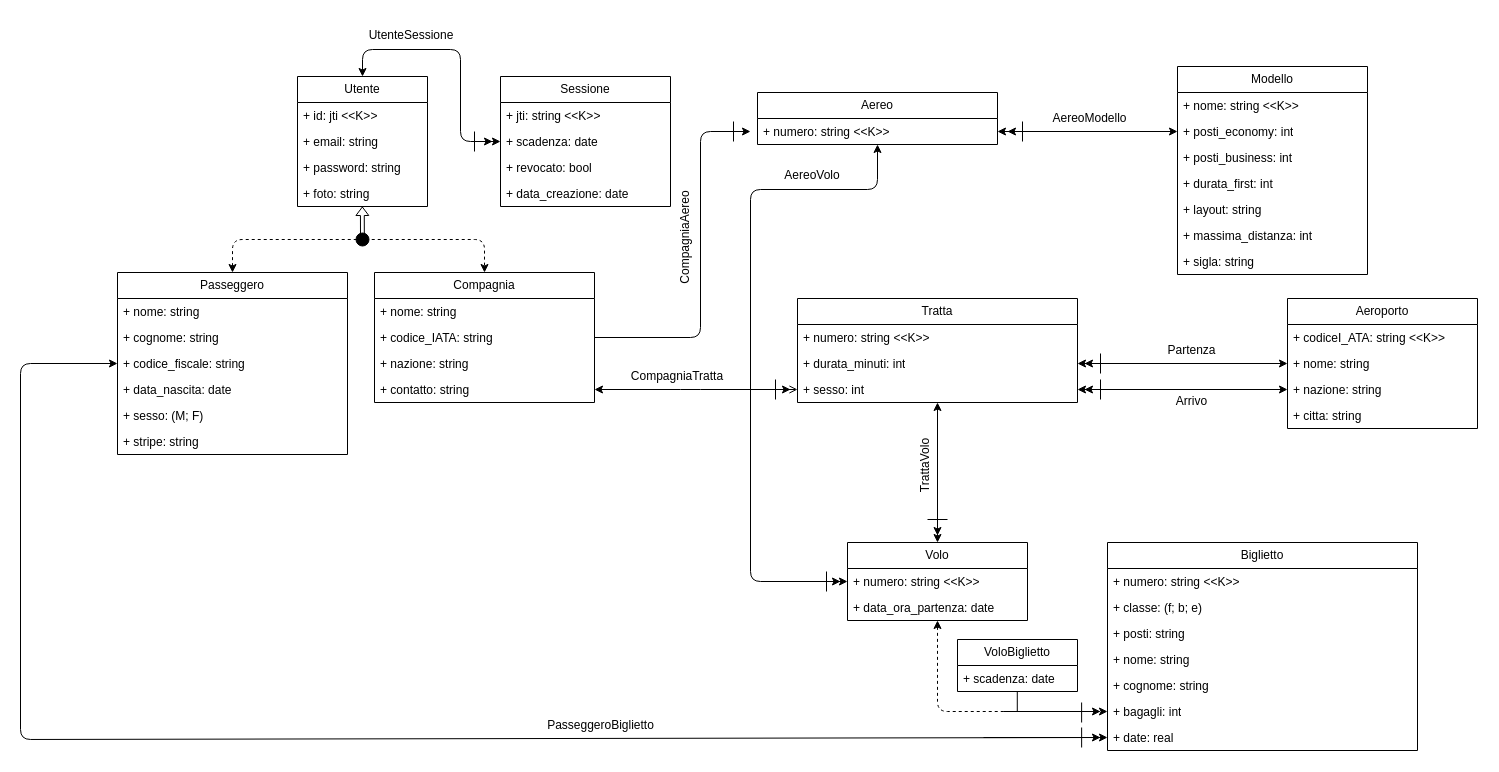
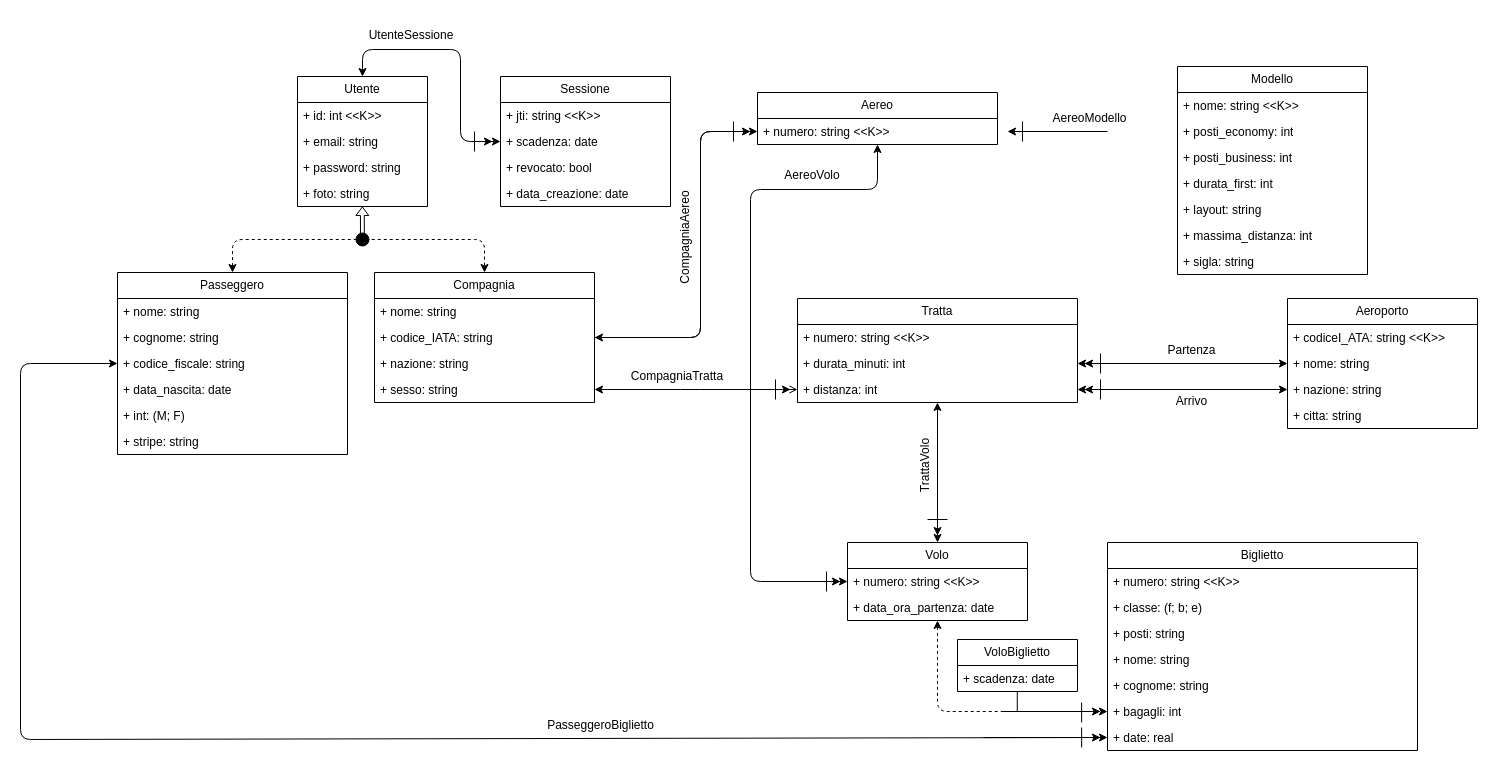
(345, 117) -> (345, 117)
none -> (749, 132)
(1139, 132) -> none
(435, 391) -> (425, 391)
(838, 391) -> (846, 391)
(166, 417) -> (158, 417)
